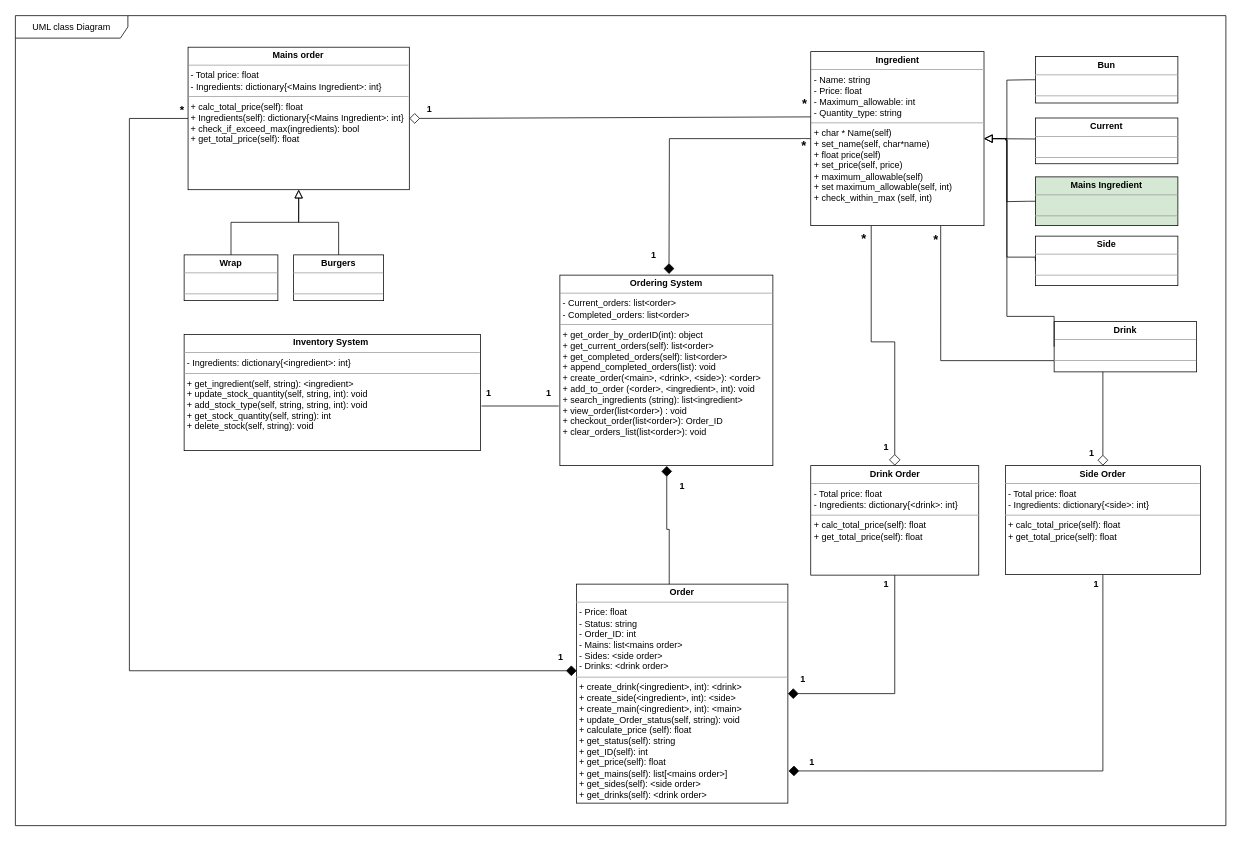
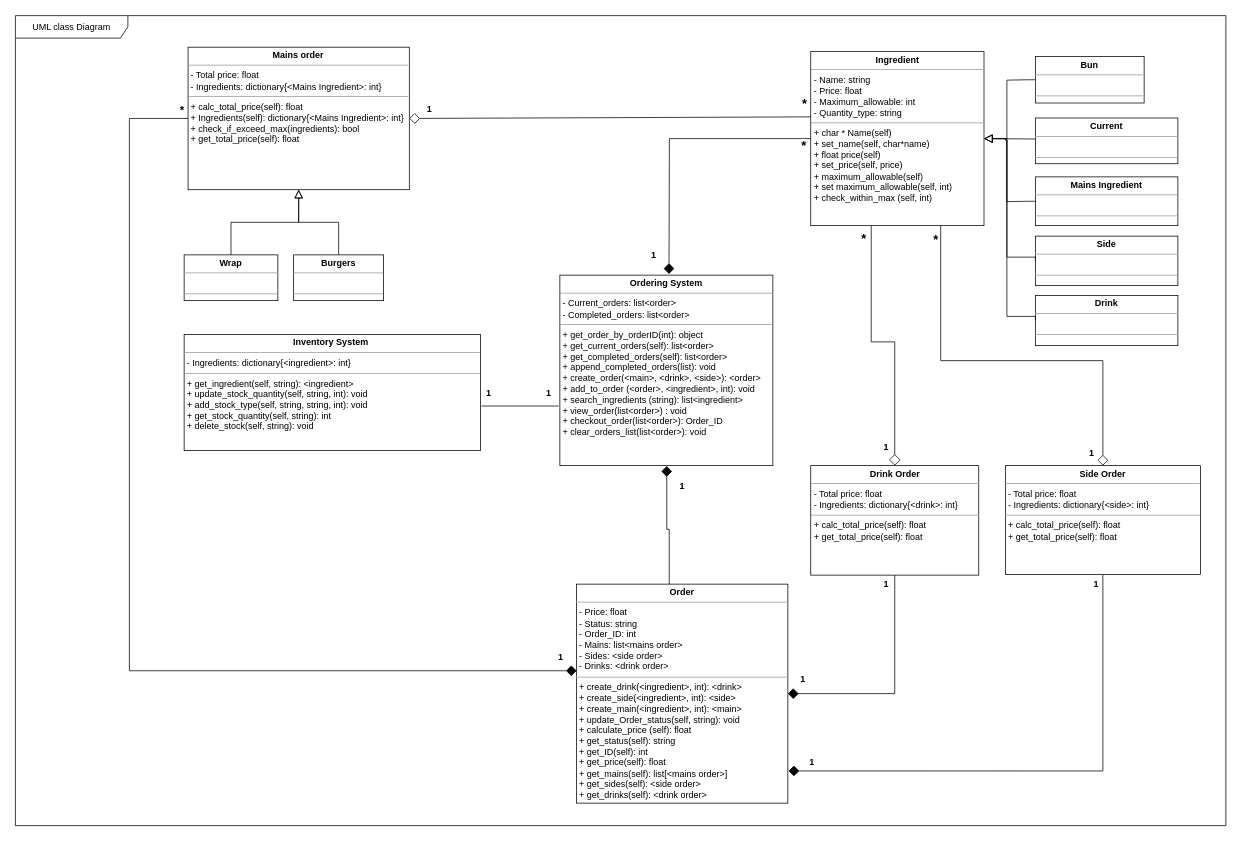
(1107, 80) -> (1090, 80)
(1107, 201) -> (1107, 201)
(1125, 347) -> (1107, 320)
